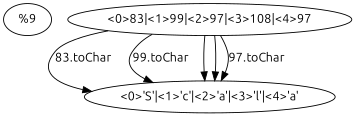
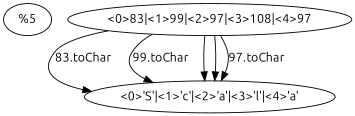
(28, 20) -> (28, 20)
